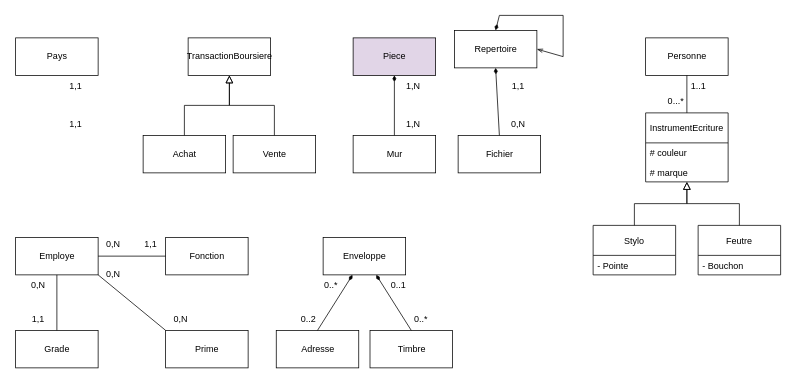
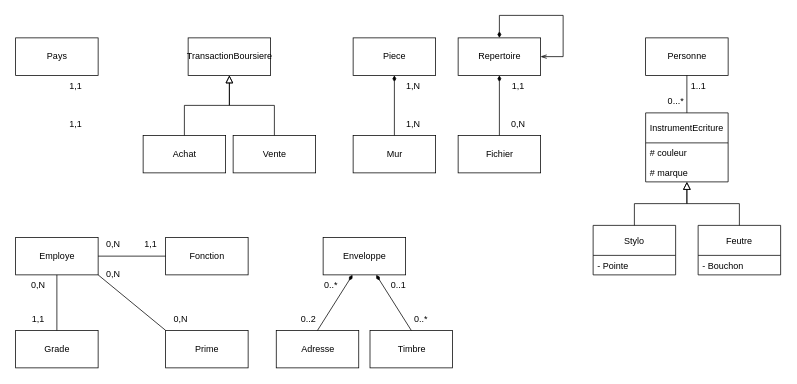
(495, 49) -> (499, 57)
(394, 57) -> (394, 57)
